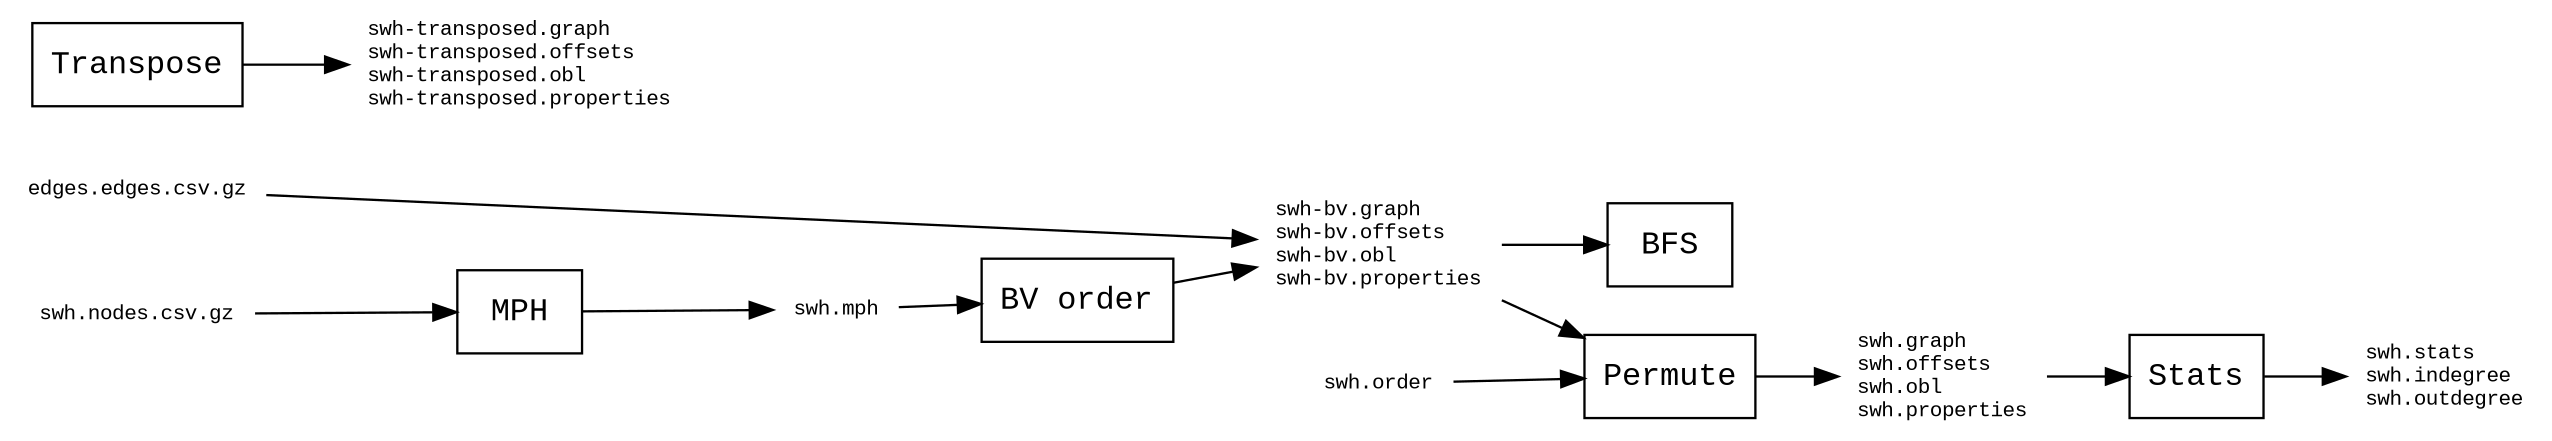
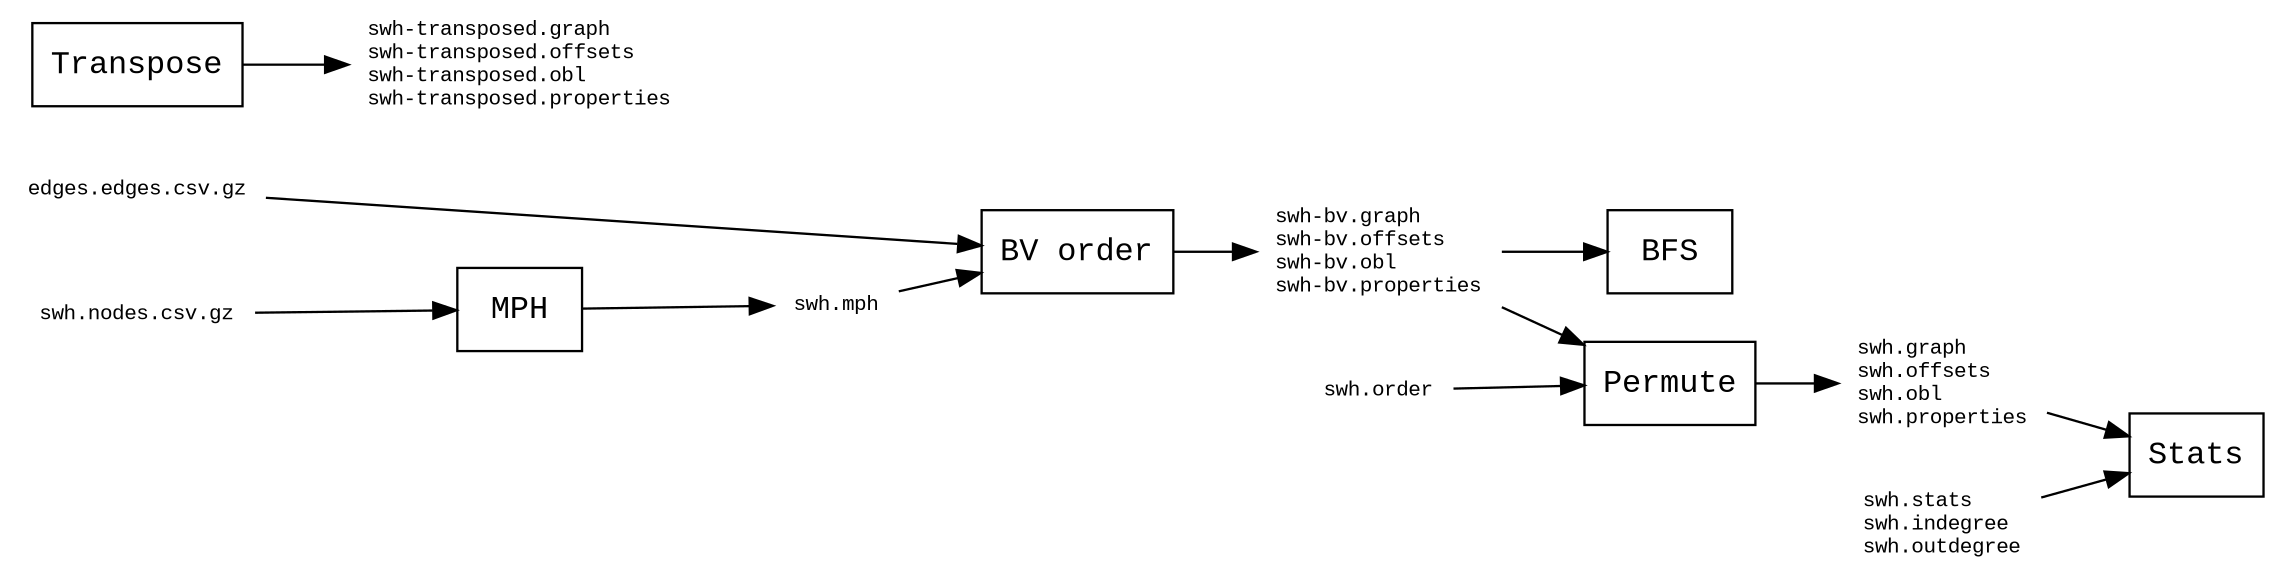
(749, 217) -> (612, 221)
(2293, 376) -> (2074, 489)
